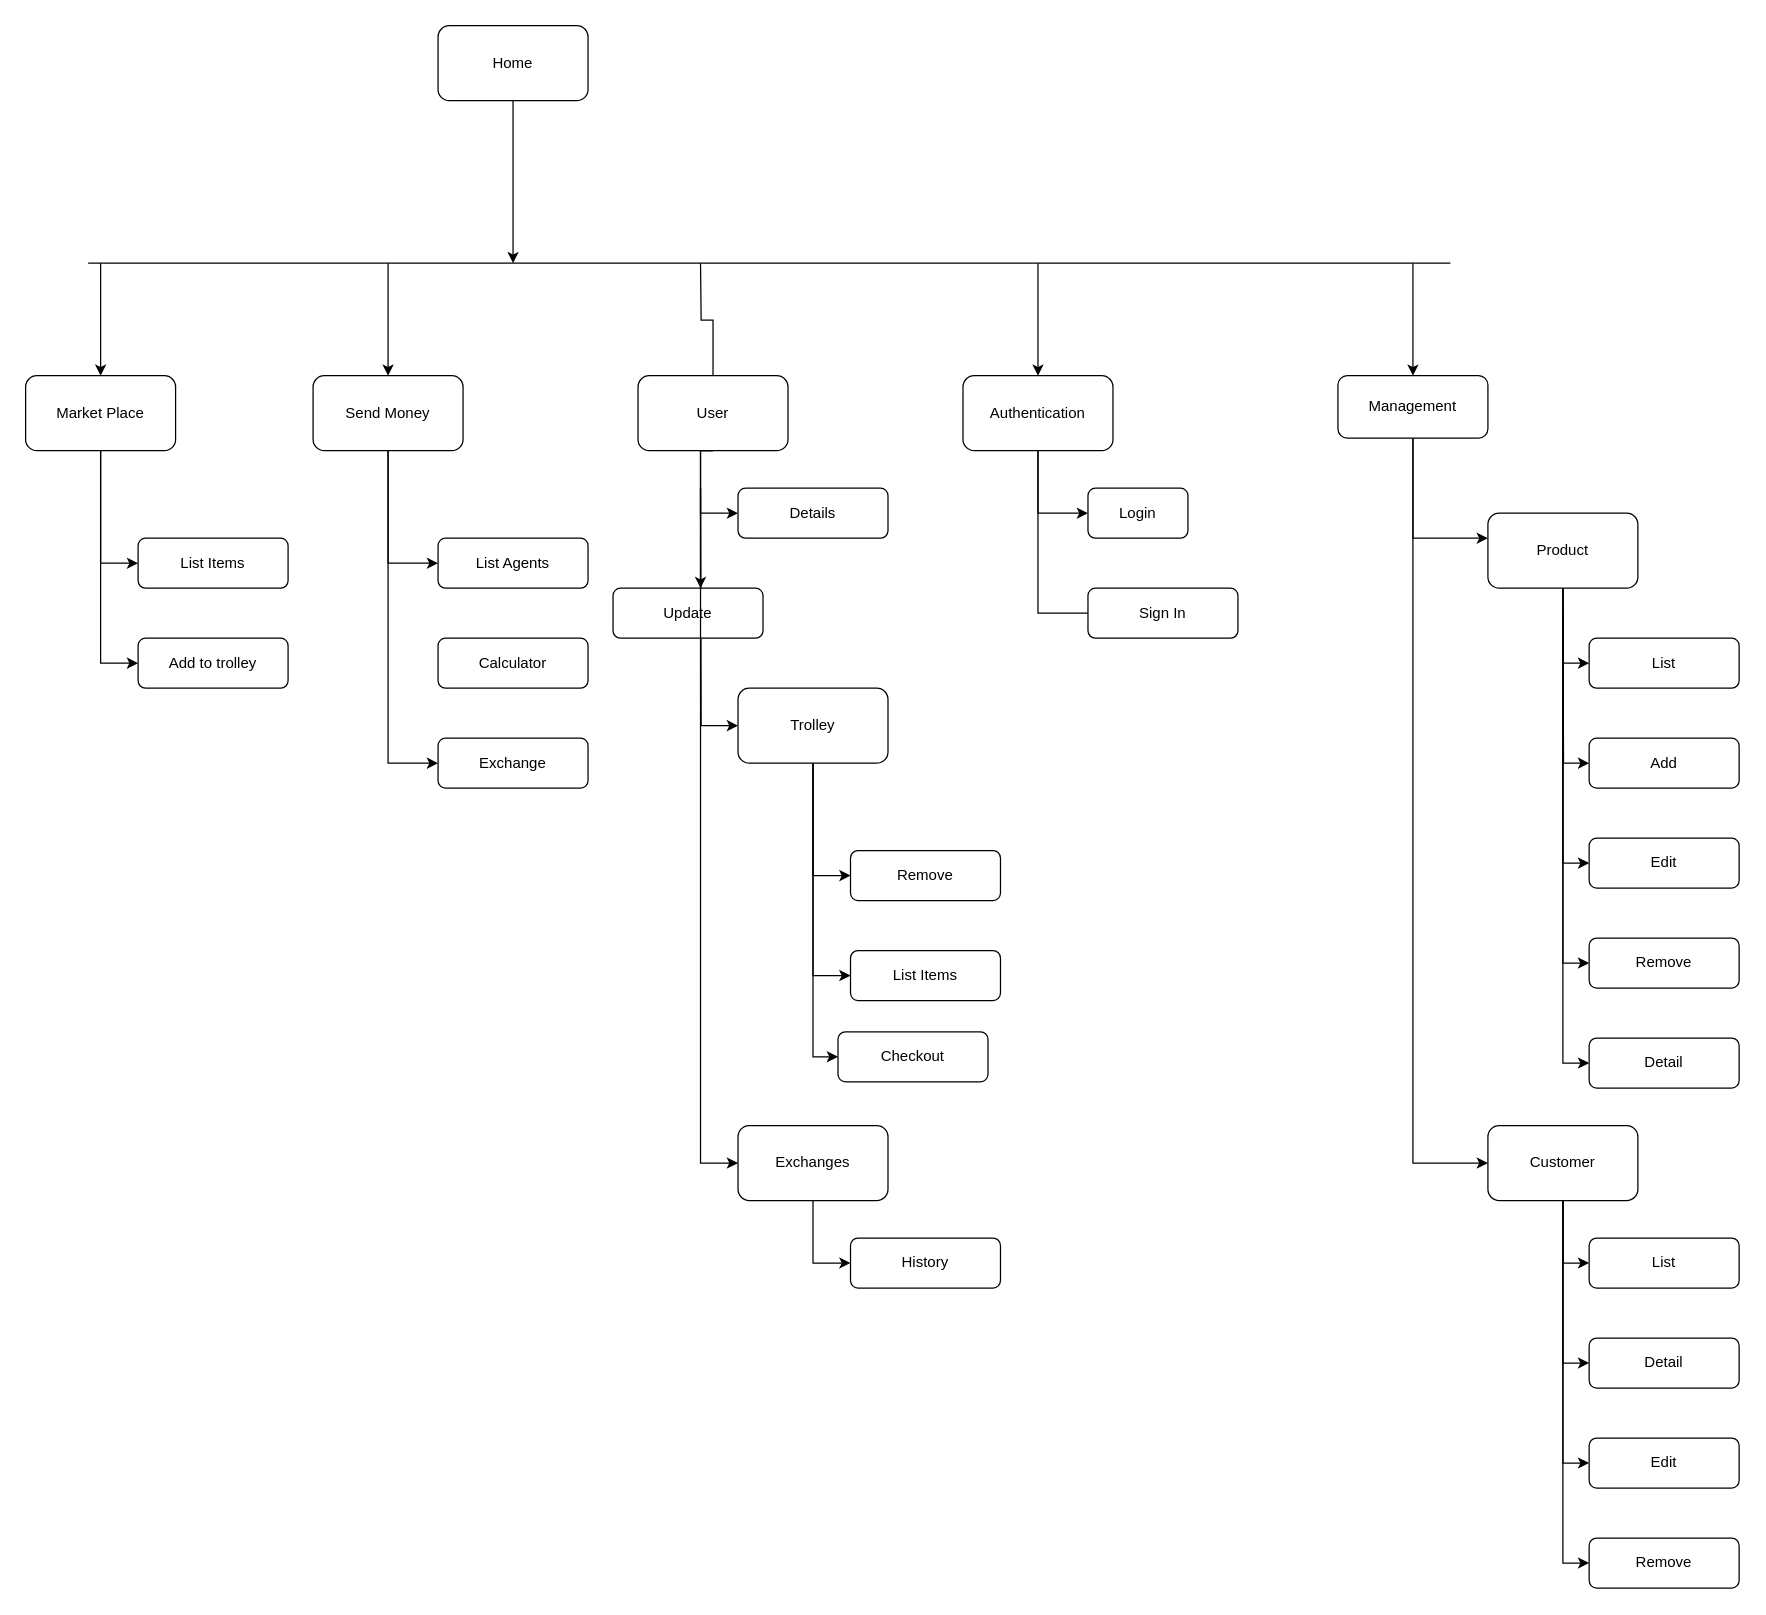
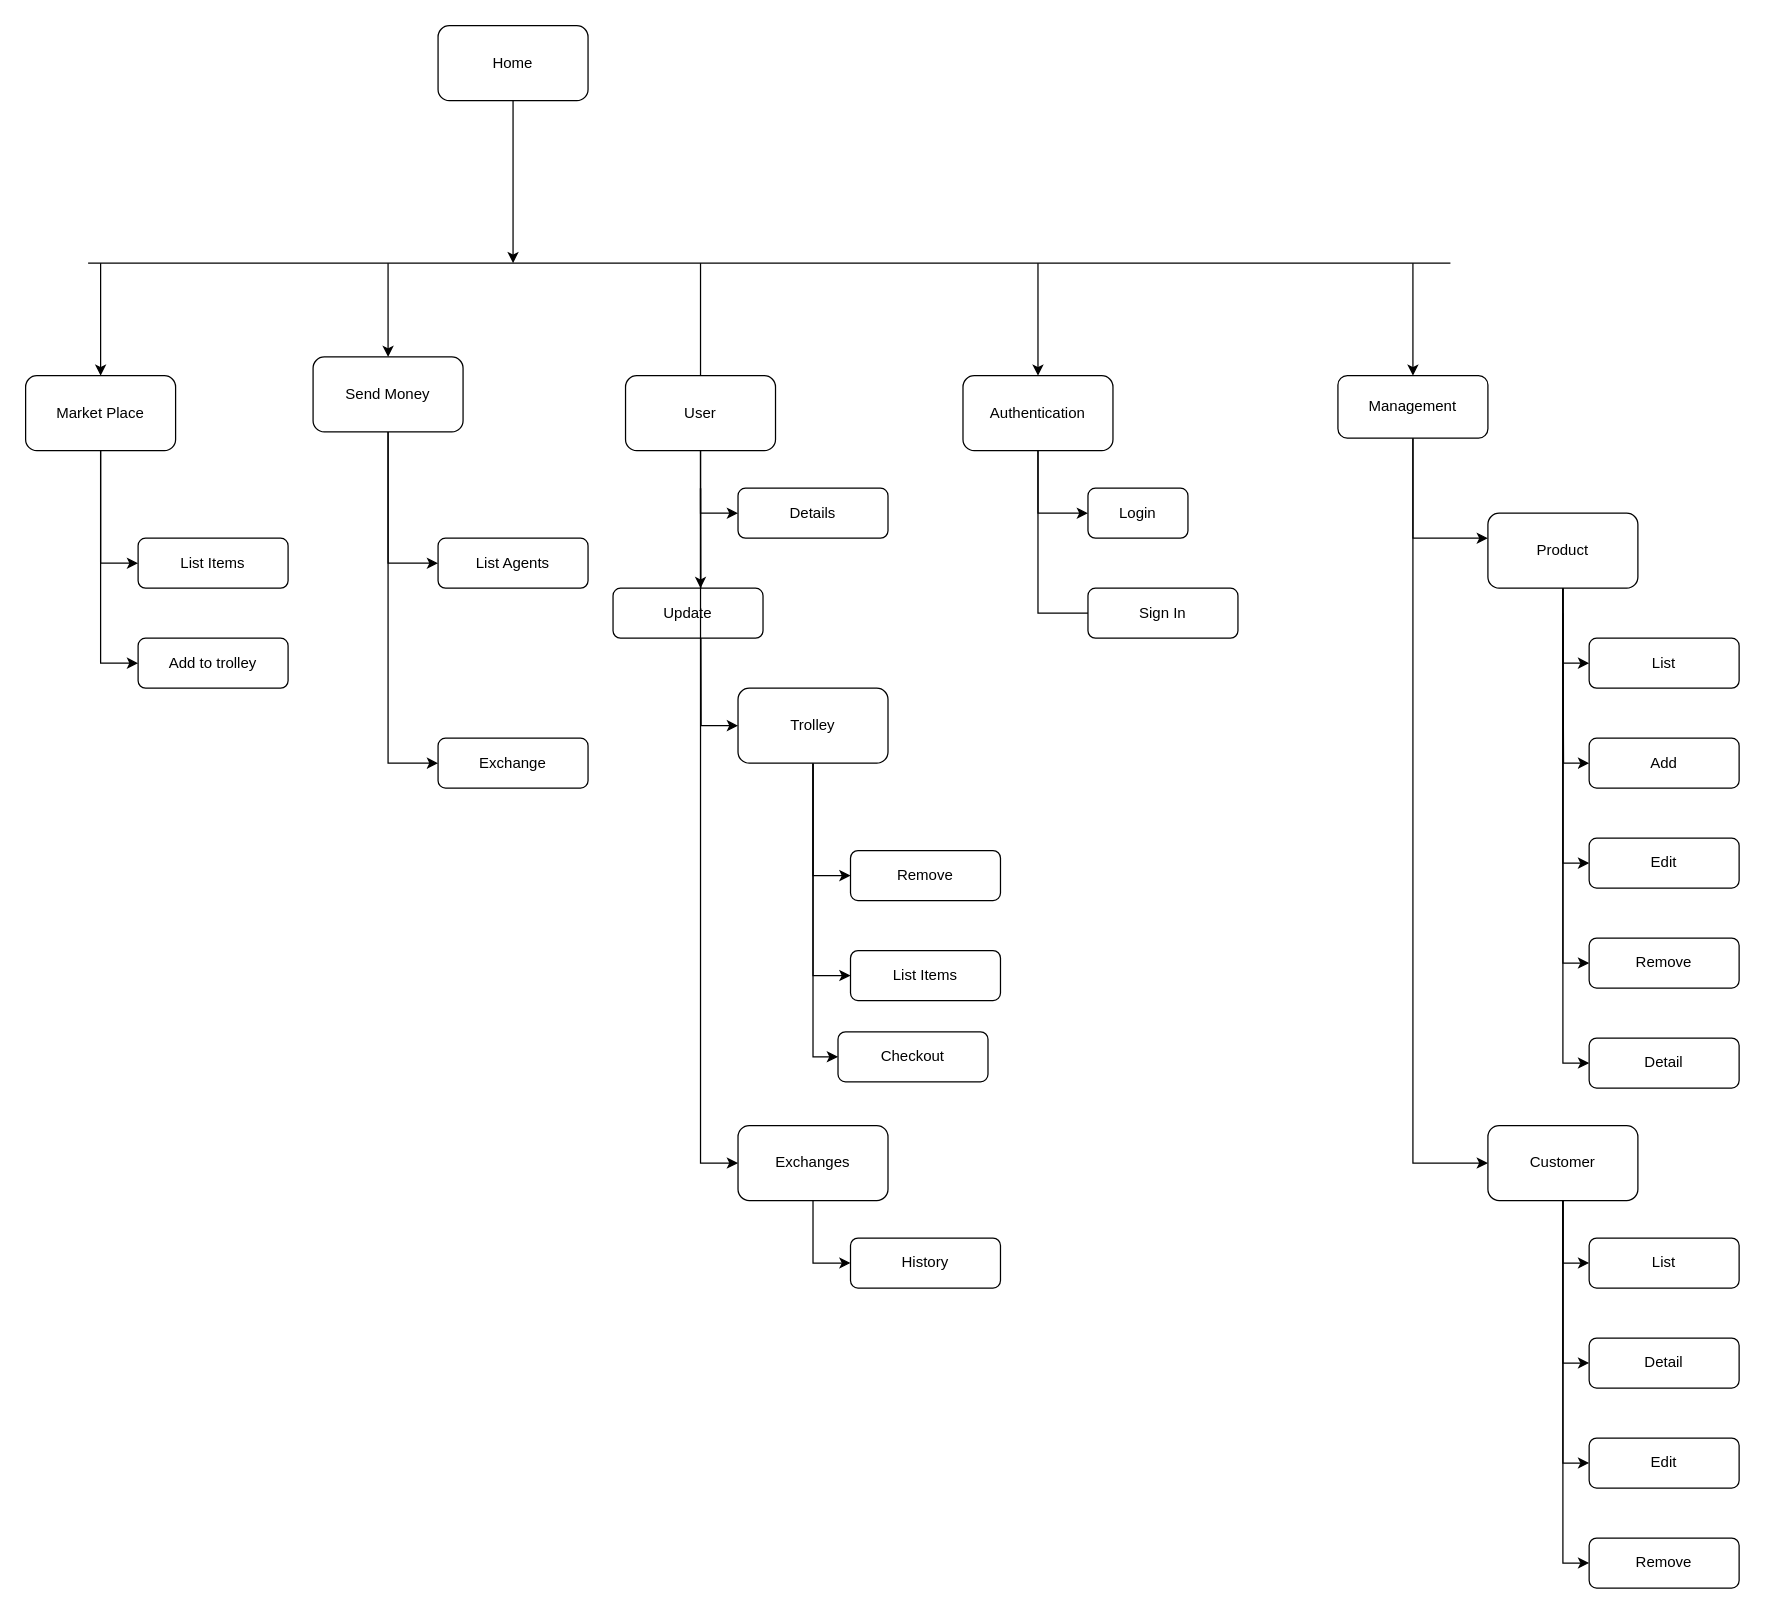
(388, 413) -> (388, 394)
(713, 413) -> (701, 413)
(513, 663) -> none
